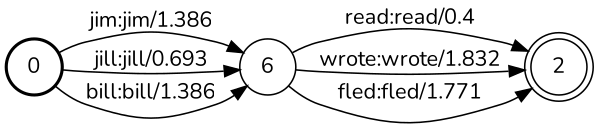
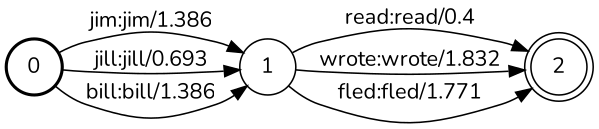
(268, 67) -> (268, 67)
